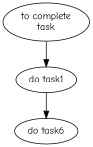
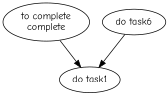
(46, 22) -> (46, 22)
(46, 102) -> (114, 48)
